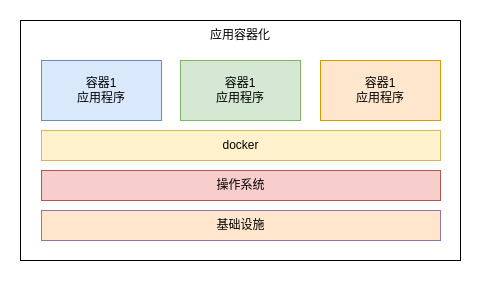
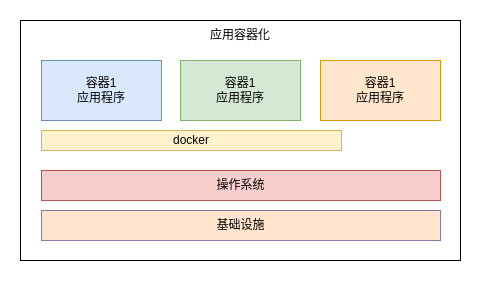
(241, 146) -> (192, 141)
